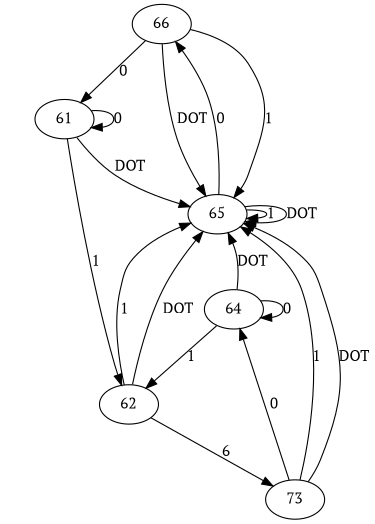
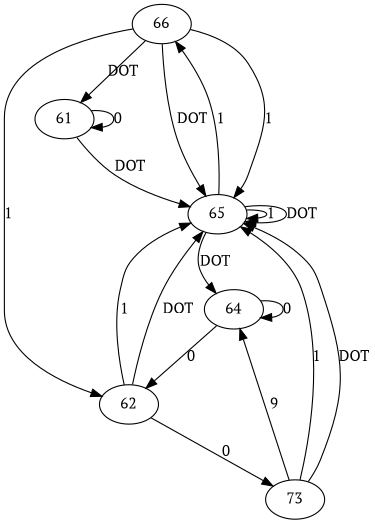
(124, 72) -> (124, 72)
(221, 119) -> (221, 119)
(89, 258) -> (4, 194)
(238, 266) -> (198, 260)
(191, 357) -> (191, 357)
(274, 404) -> (274, 404)
(226, 452) -> (226, 452)
